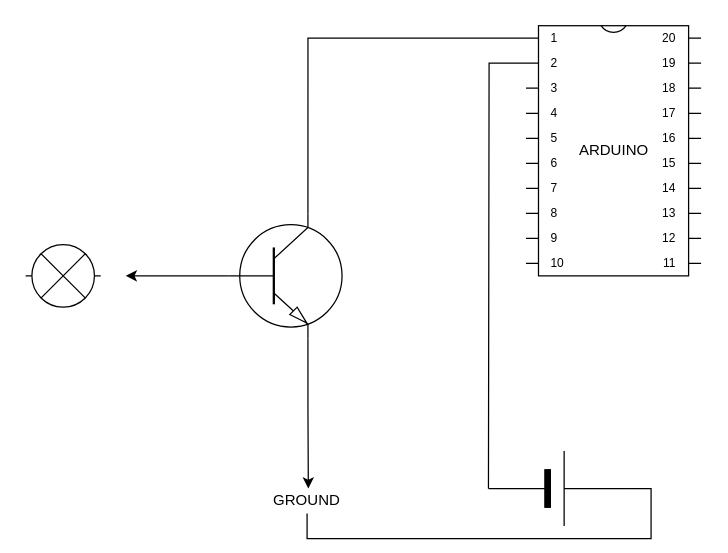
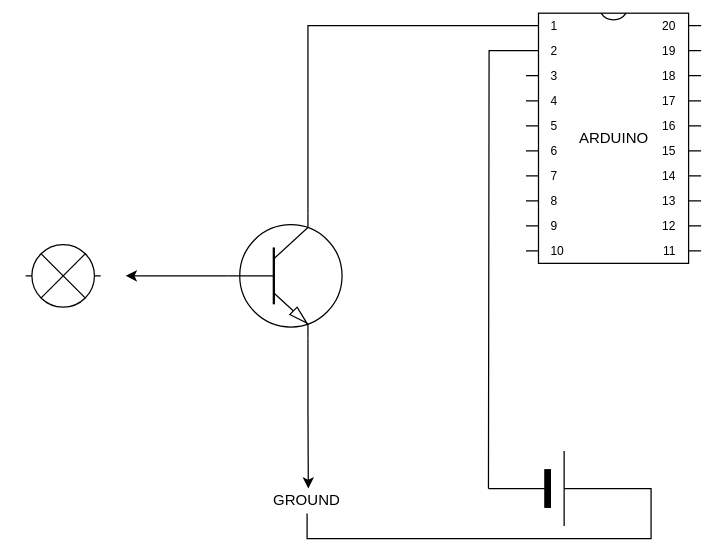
(613, 151) -> (613, 138)
